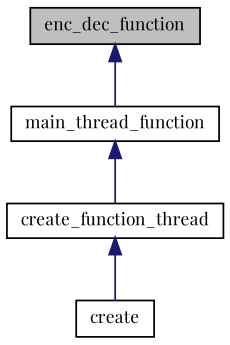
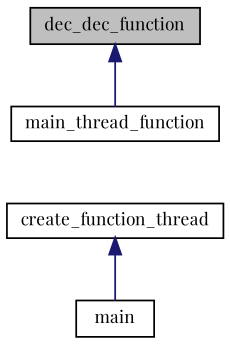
(115, 26) -> (115, 26)
(115, 181) -> none
(115, 319) -> (115, 319)
